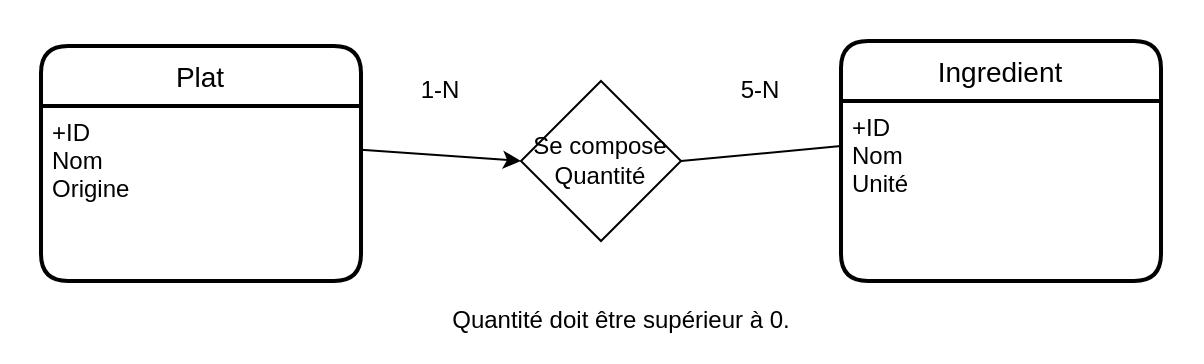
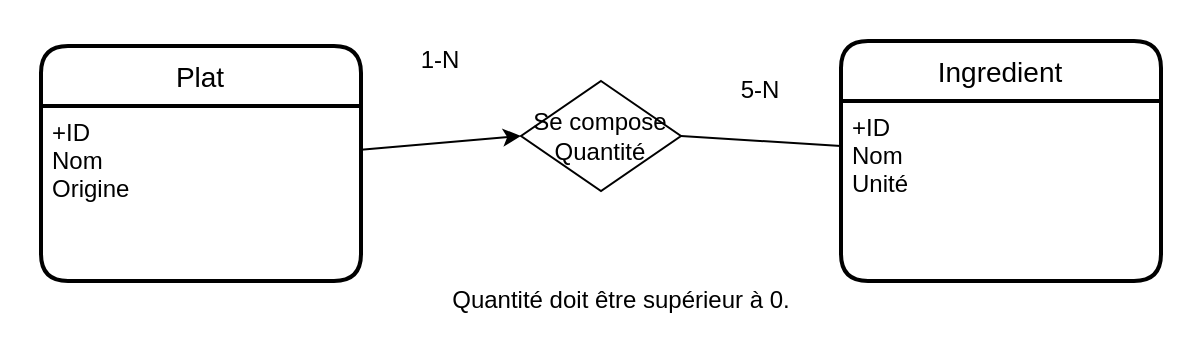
(441, 91) -> (441, 61)
(601, 161) -> (601, 136)
(621, 321) -> (621, 301)
